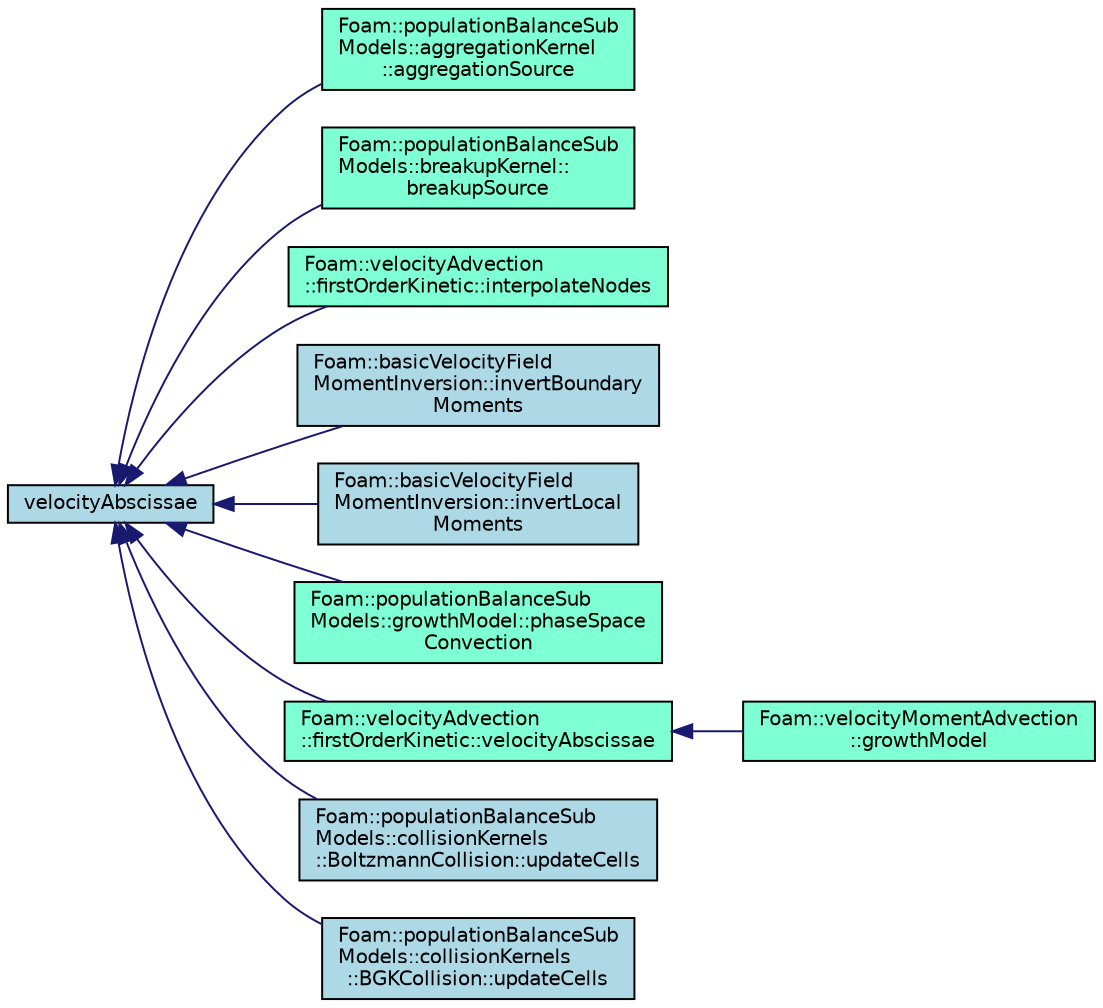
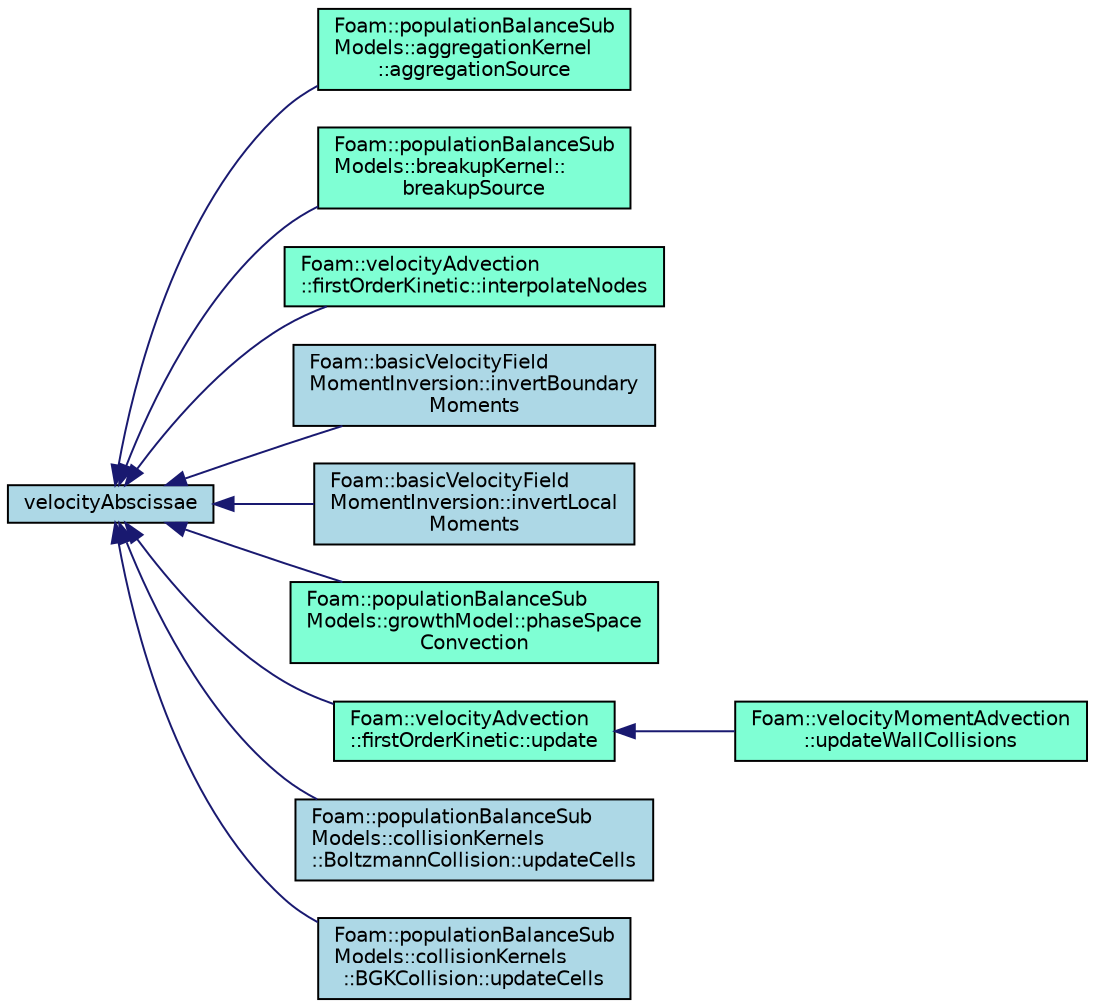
(478, 731) -> (474, 731)
(919, 731) -> (911, 731)
